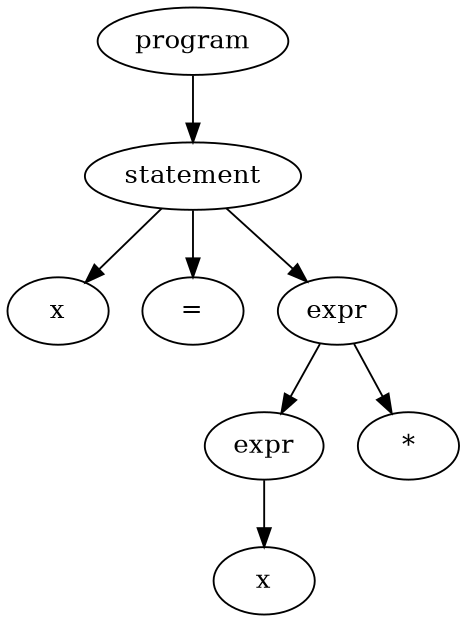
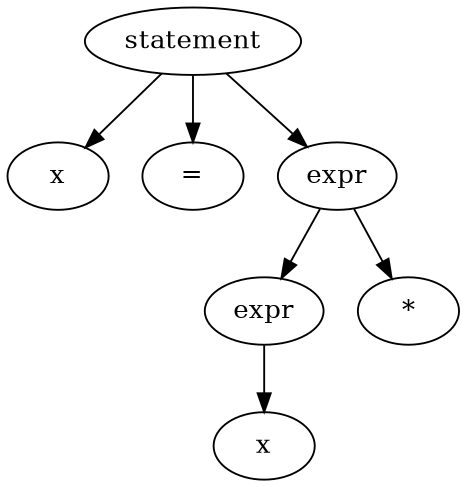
(193, 41) -> none
